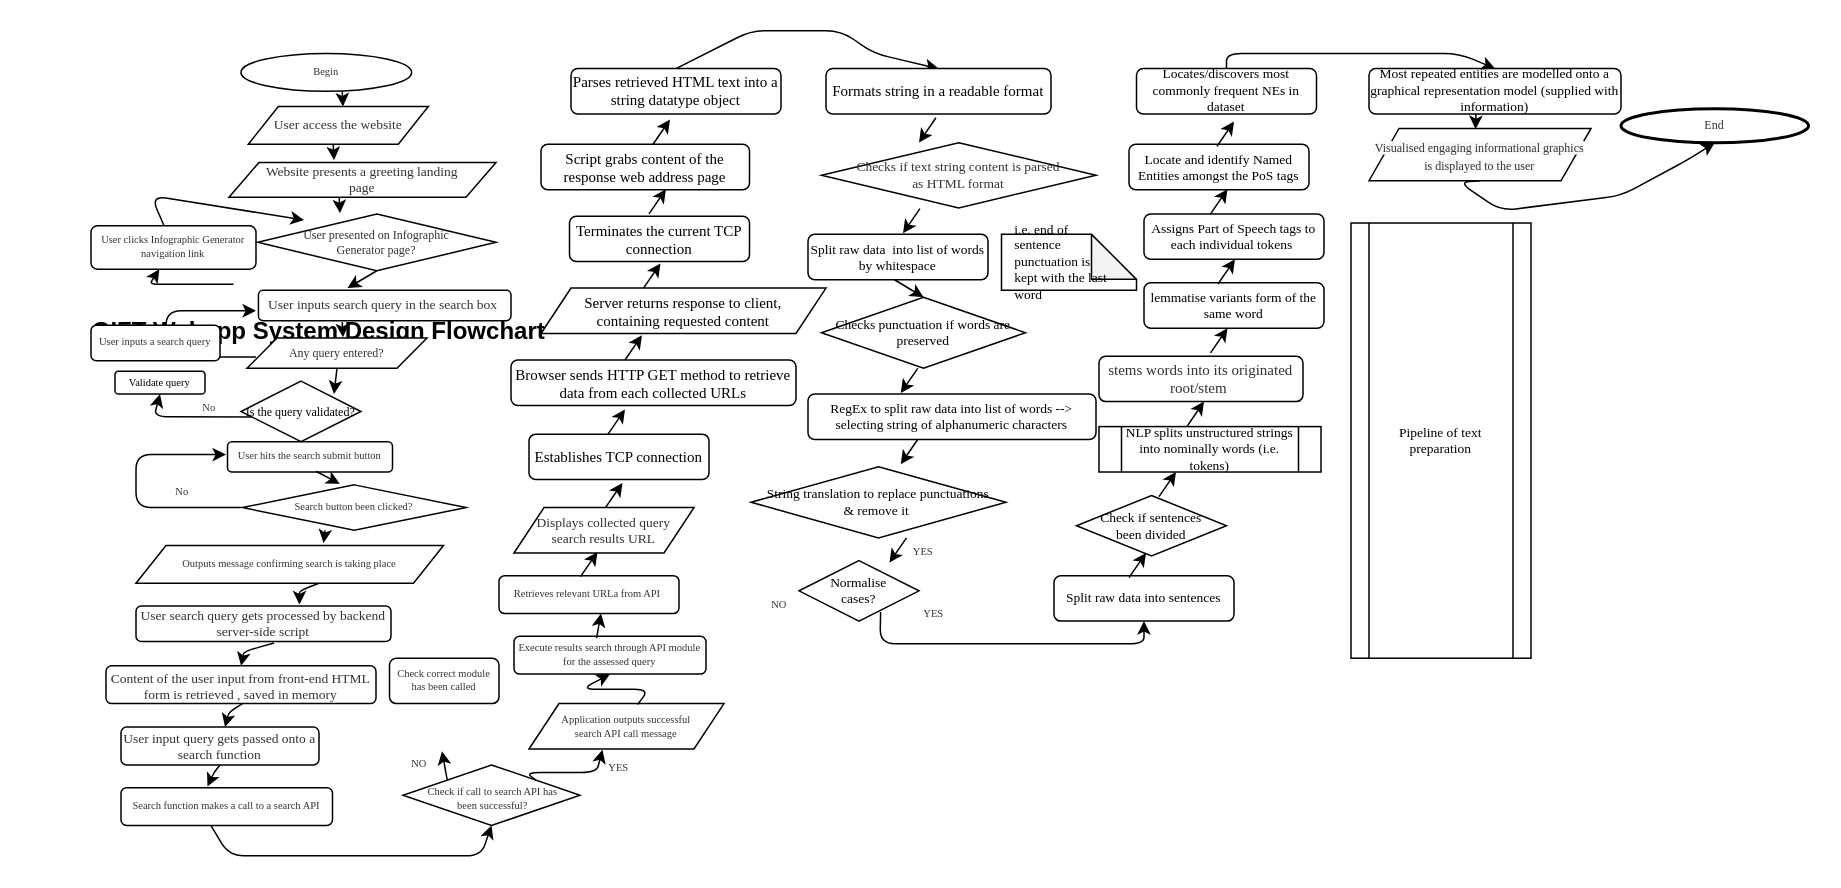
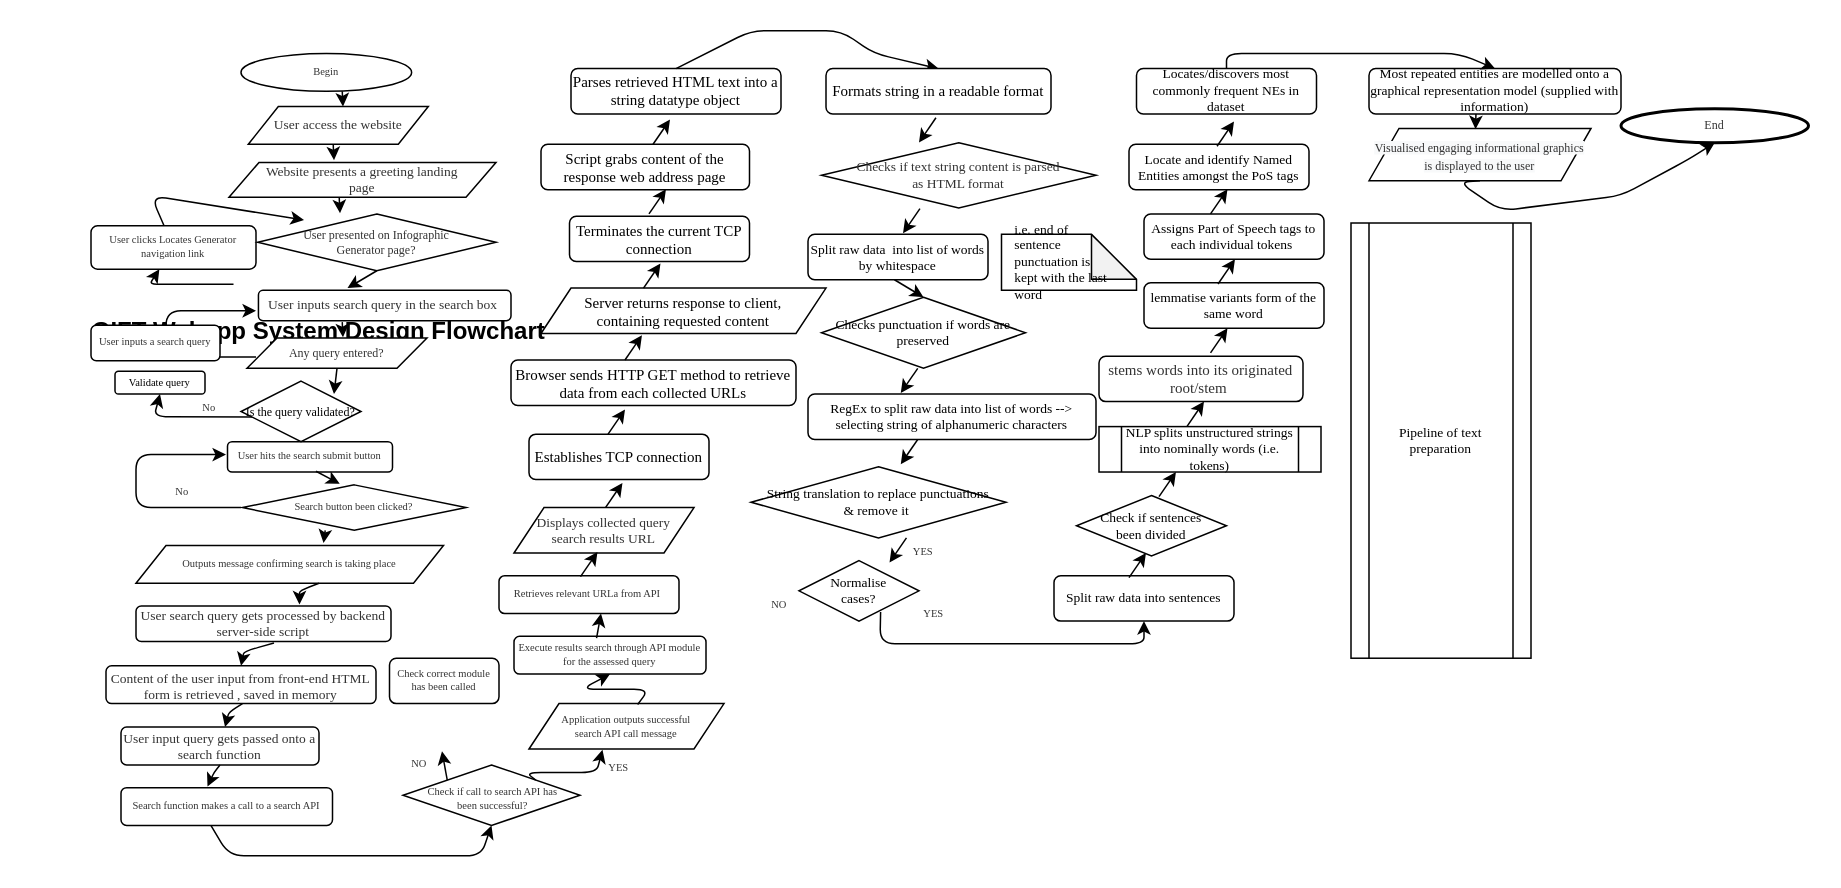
(173, 247) -> (173, 247)
